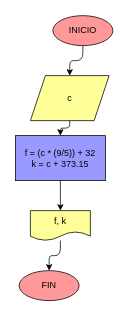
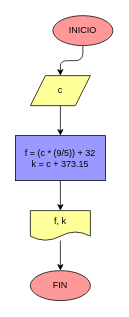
(70, 98) -> (60, 90)
(49, 285) -> (60, 285)
